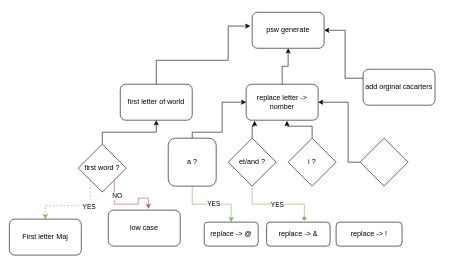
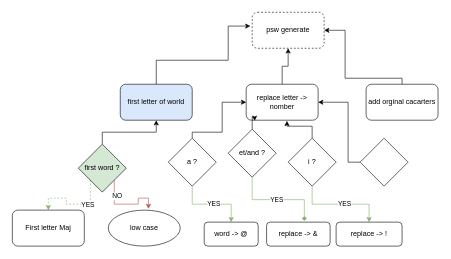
(288, 30) -> (288, 30)
(399, 87) -> (402, 102)
(156, 102) -> (156, 102)
(192, 162) -> (192, 162)
(252, 162) -> (252, 153)
(102, 168) -> (102, 168)
none -> (344, 204)
(144, 228) -> (144, 228)
(231, 234) -> (231, 234)
(45, 237) -> (48, 228)
